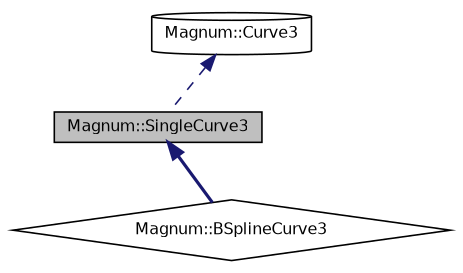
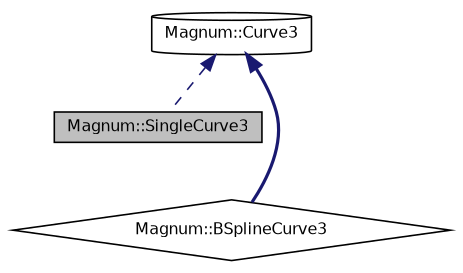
(195, 179) -> (278, 136)
